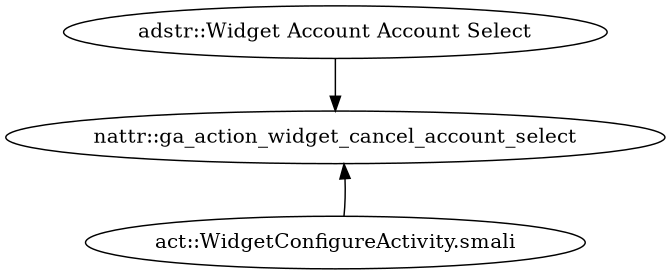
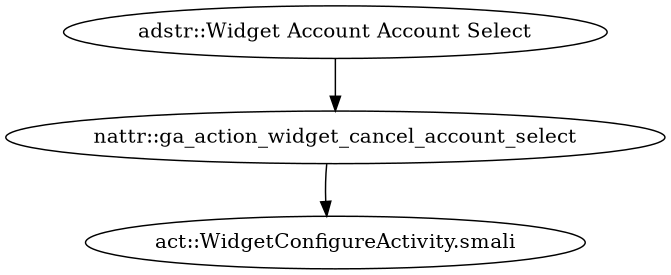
(345, 197) -> (326, 183)
